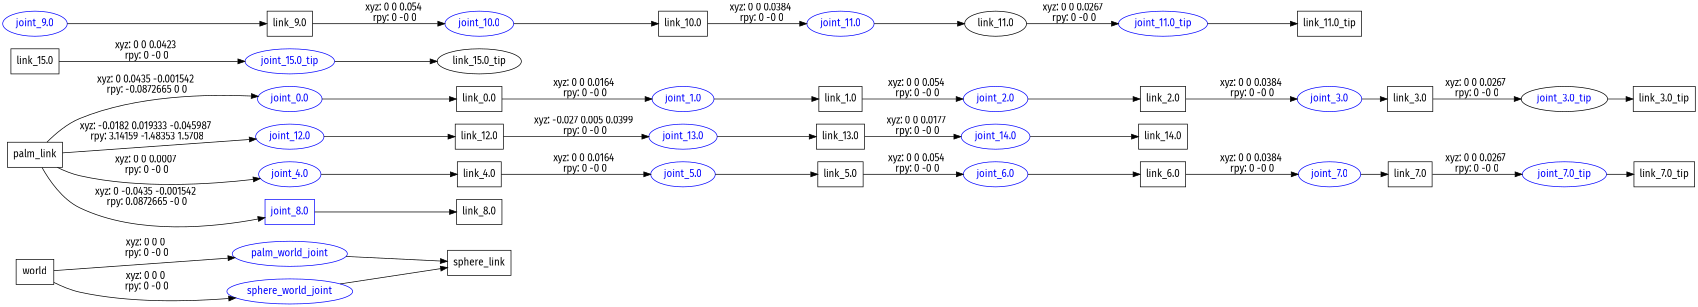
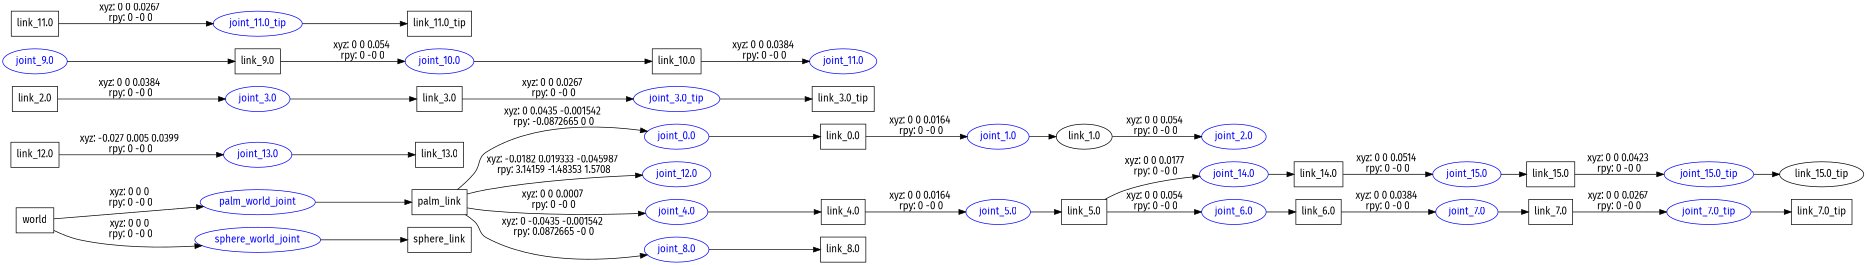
(916, 24) -> none
(996, 24) -> (35, 24)
(841, 99) -> (1084, 137)
(1080, 99) -> none
(1564, 99) -> (677, 99)
(386, 137) -> none
(909, 137) -> (1148, 184)
none -> (1467, 174)
(290, 212) -> (677, 250)
(393, 259) -> (360, 202)
